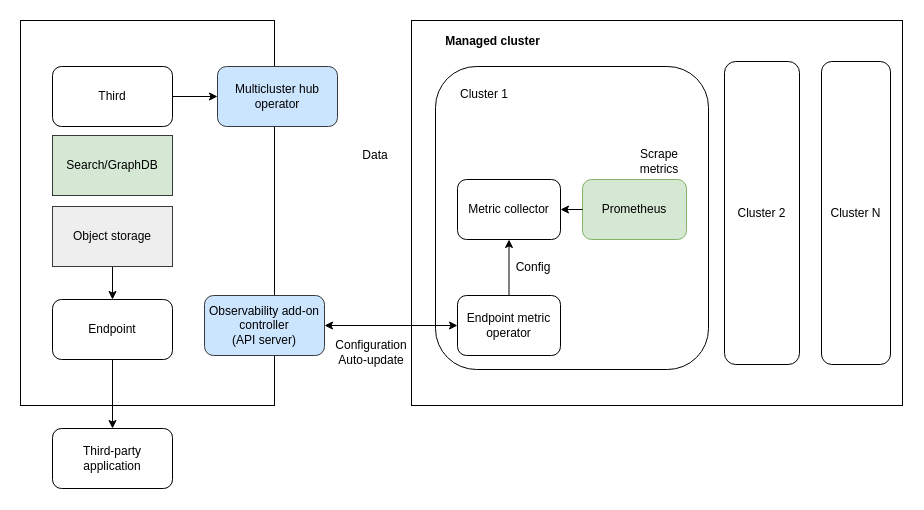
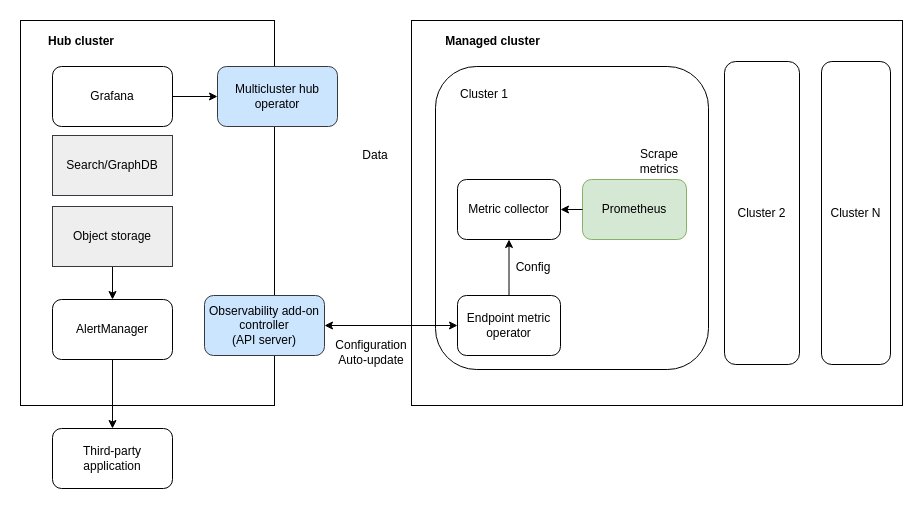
none -> (82, 42)
(113, 97) -> (113, 97)
(113, 166) -> (113, 166)
(113, 330) -> (113, 330)
